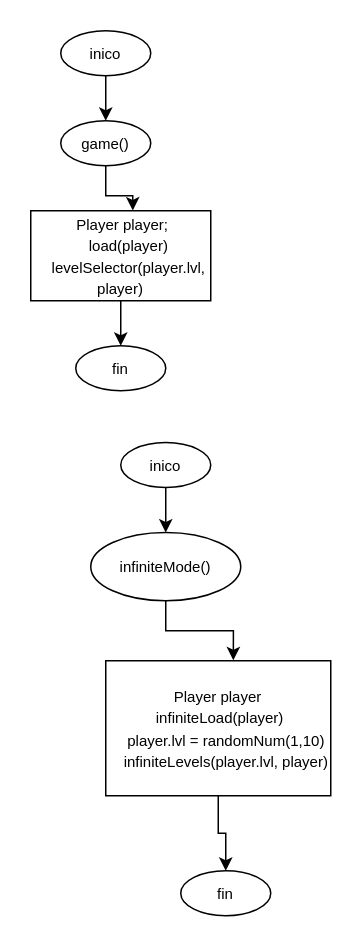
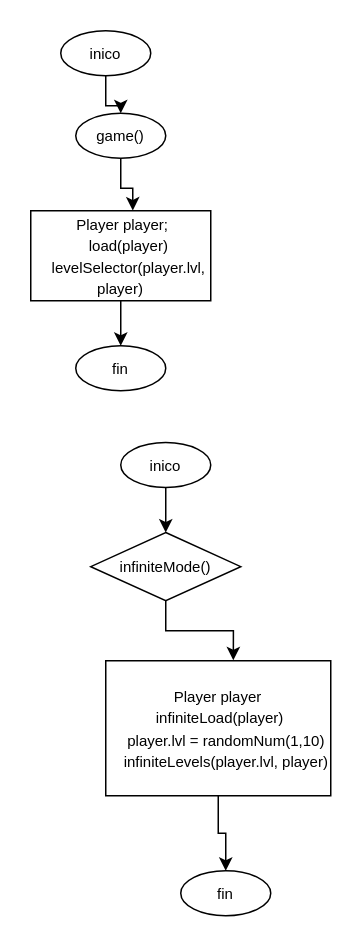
(106, 143) -> (121, 136)
(166, 567) -> (166, 567)
